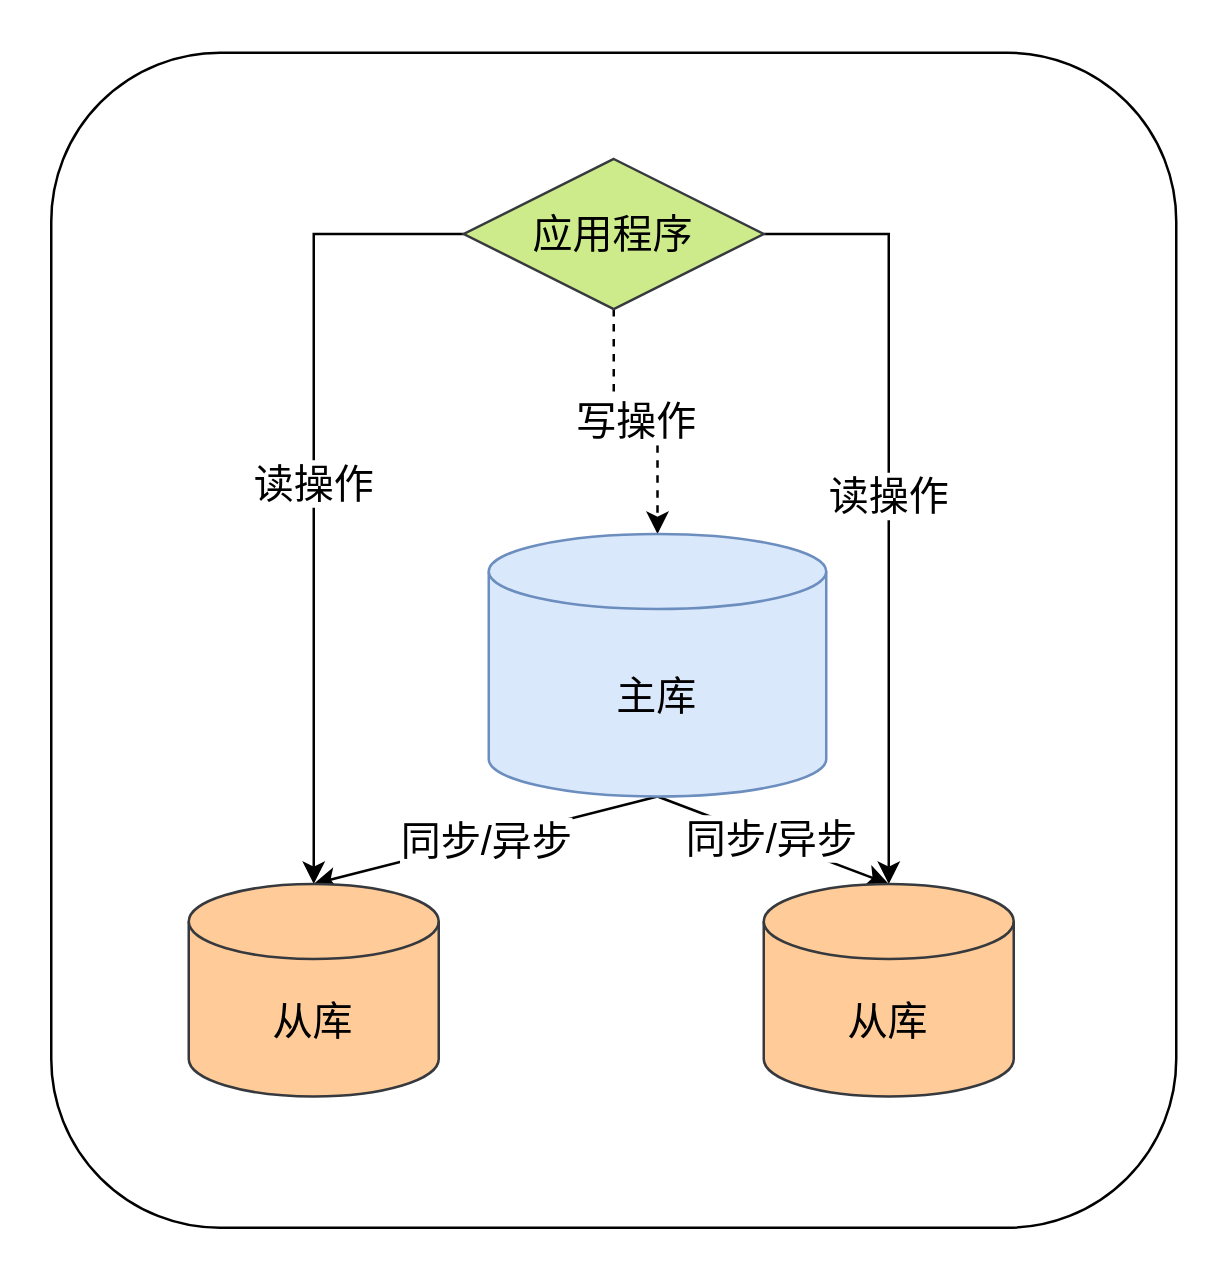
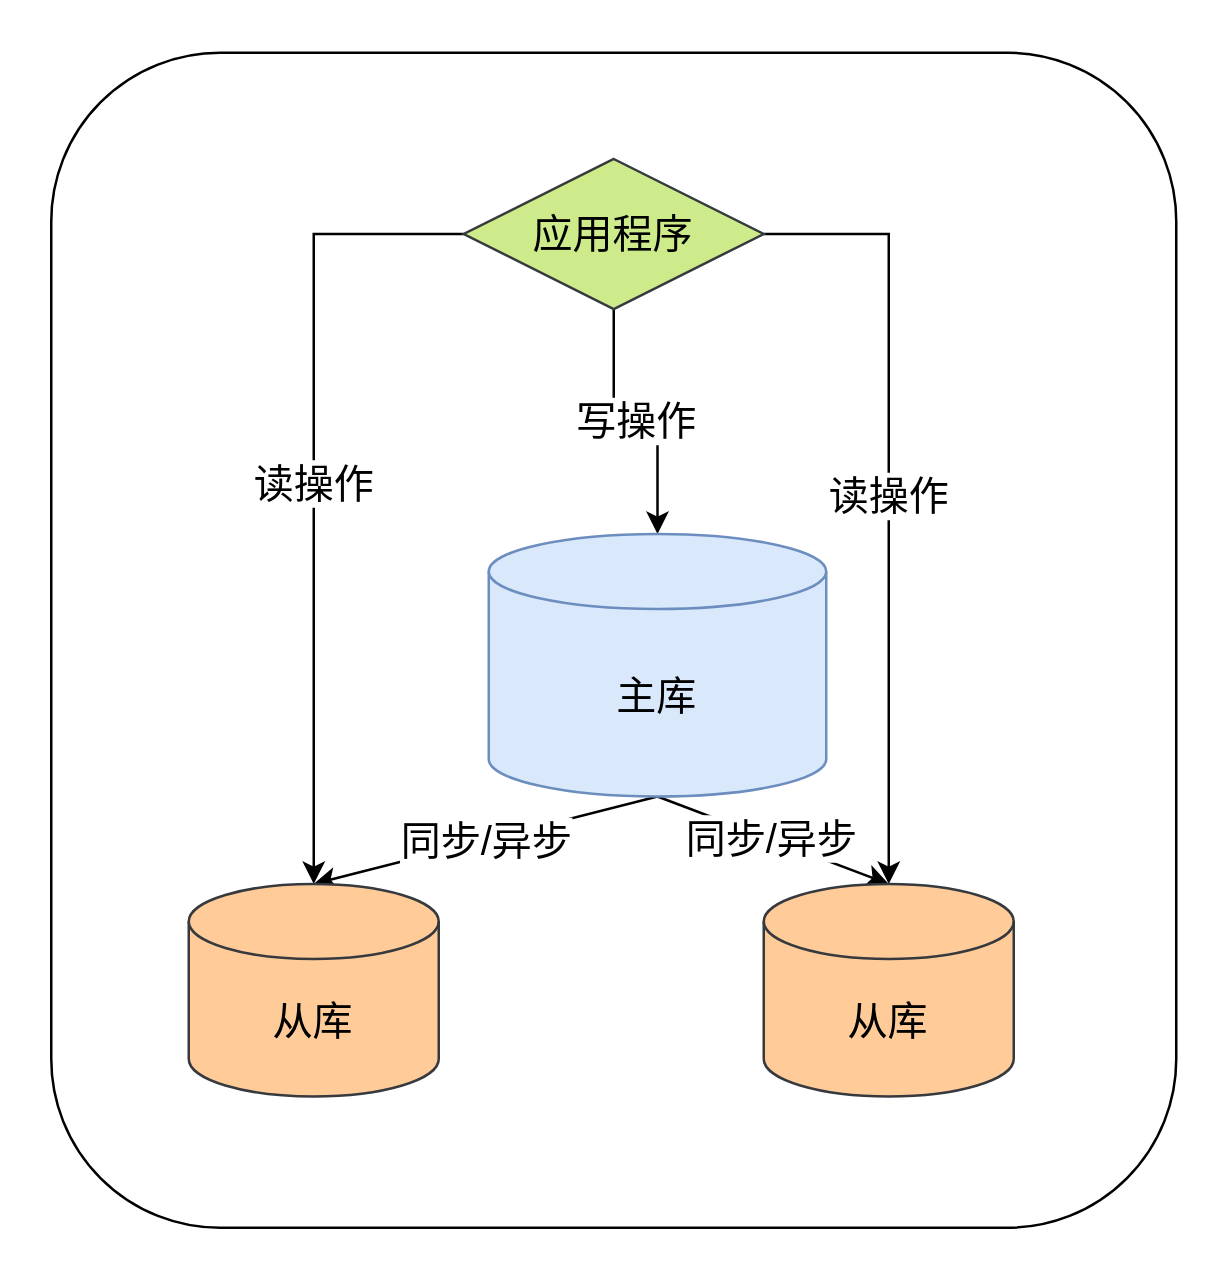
(614, 355) -> (614, 355)
